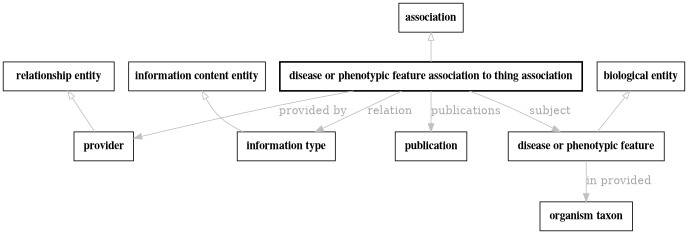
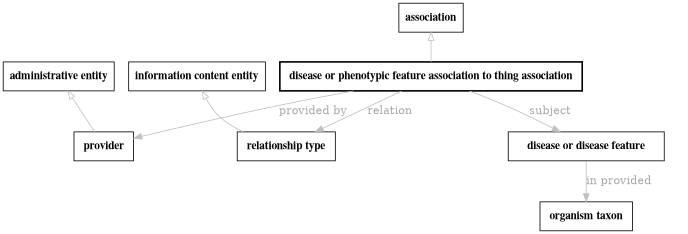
(59, 76) -> (59, 76)
(641, 76) -> none
(286, 146) -> (286, 146)
(431, 146) -> none
(586, 146) -> (586, 146)
